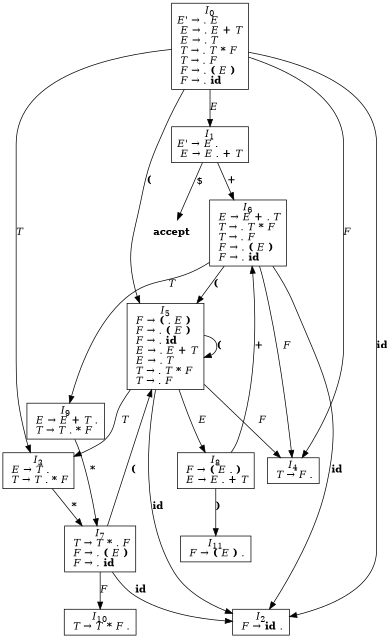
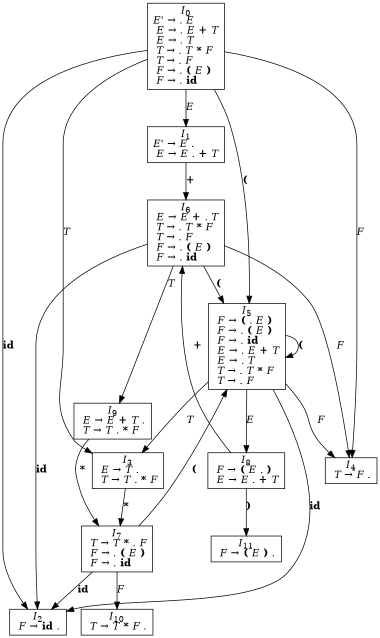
(172, 233) -> none
